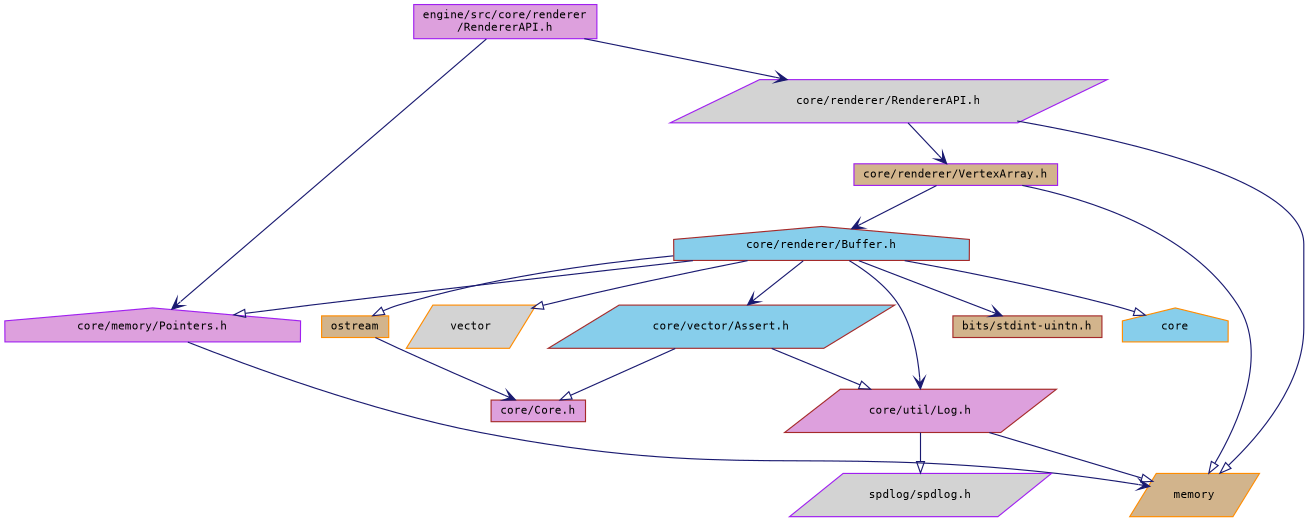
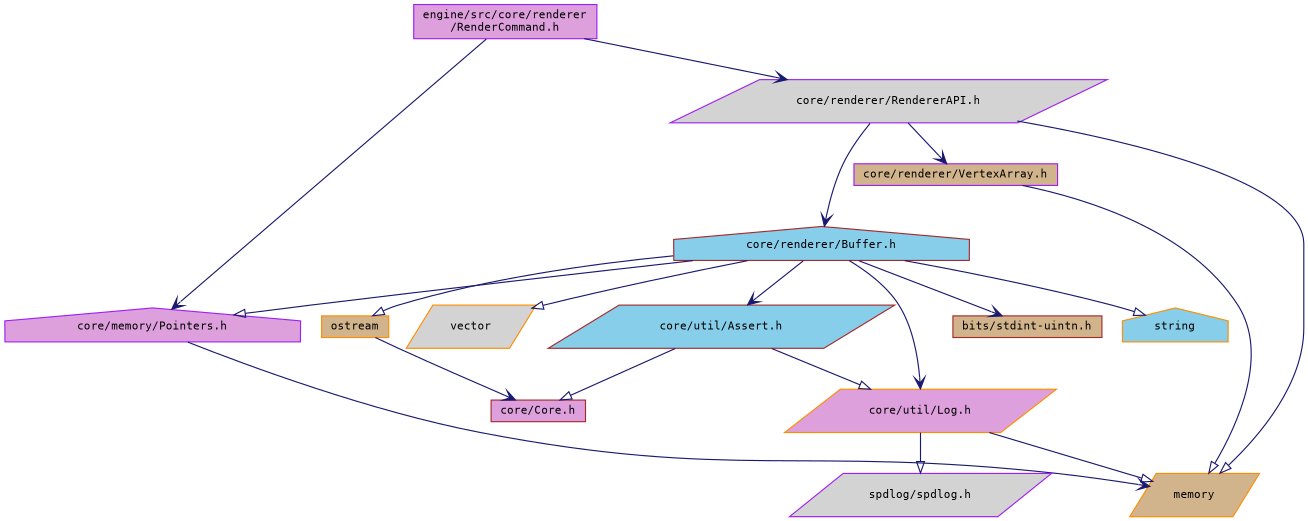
(505, 22) -> (505, 22)
(899, 205) -> (842, 166)
(721, 327) -> (721, 327)
(1175, 327) -> (1175, 327)
(920, 411) -> (920, 411)
